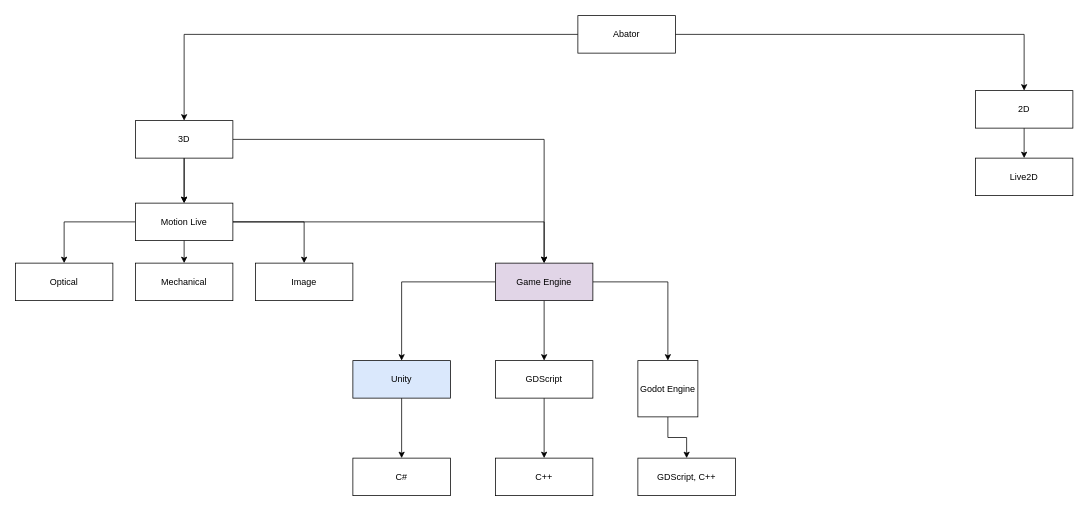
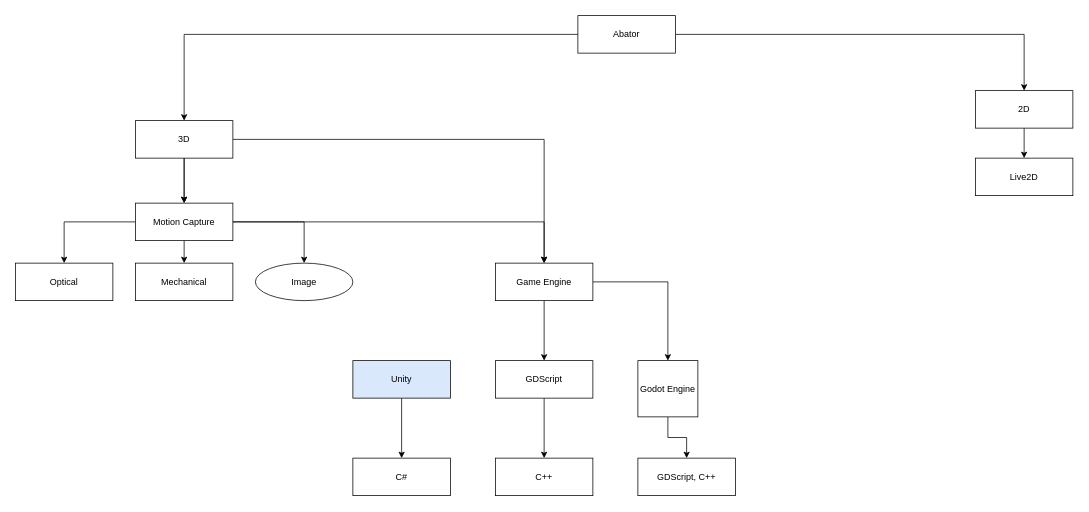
(184, 222) -> (184, 222)
(304, 282) -> (304, 282)
(544, 282) -> (544, 282)
(402, 318) -> none
